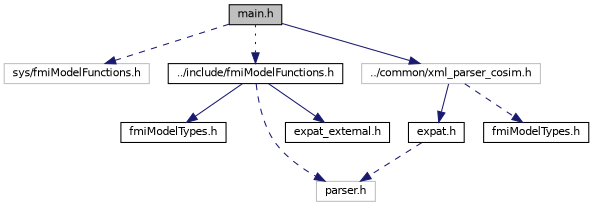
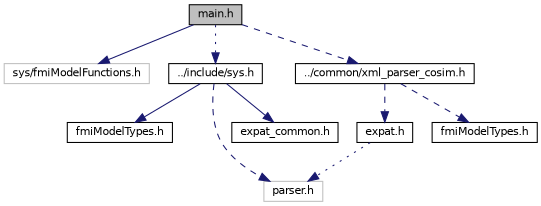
(172, 42) -> (151, 42)
(346, 42) -> (295, 42)
(255, 74) -> (216, 74)
(451, 74) -> (385, 74)
(445, 98) -> (385, 98)
(337, 132) -> (285, 132)
(396, 159) -> (344, 159)
